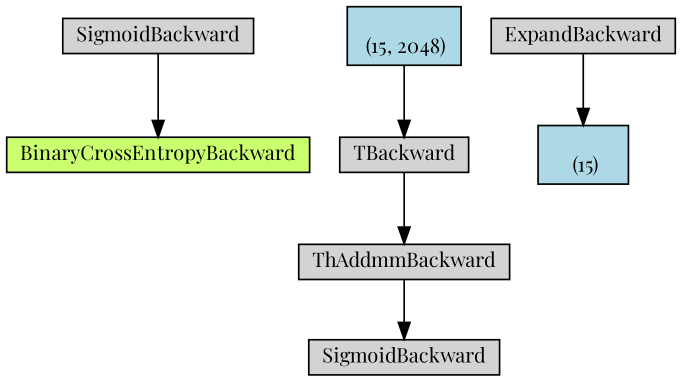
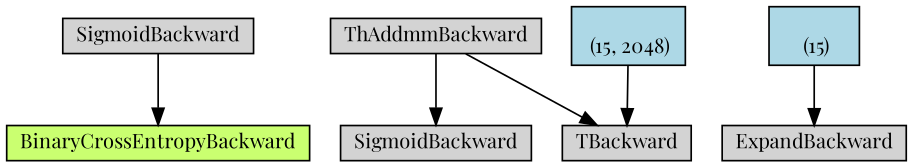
(583, 81) -> (814, 87)
(404, 200) -> (524, 86)
